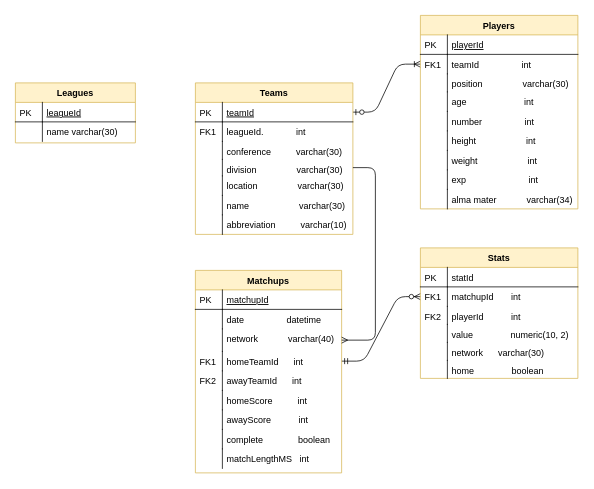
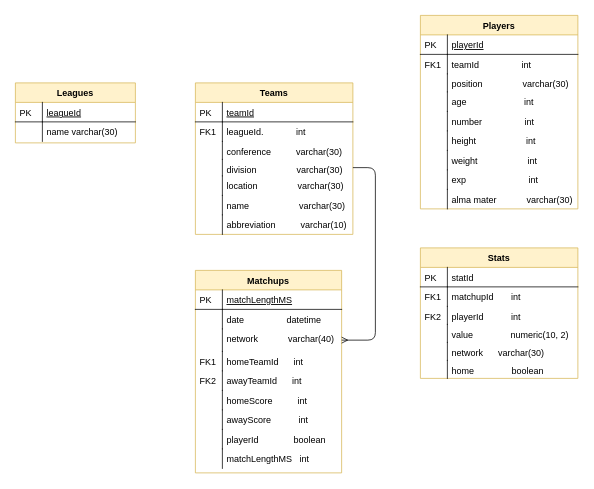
(386, 89) -> none
(525, 200) -> (525, 200)
(249, 300) -> (259, 300)
(381, 329) -> none
(289, 440) -> (289, 440)
